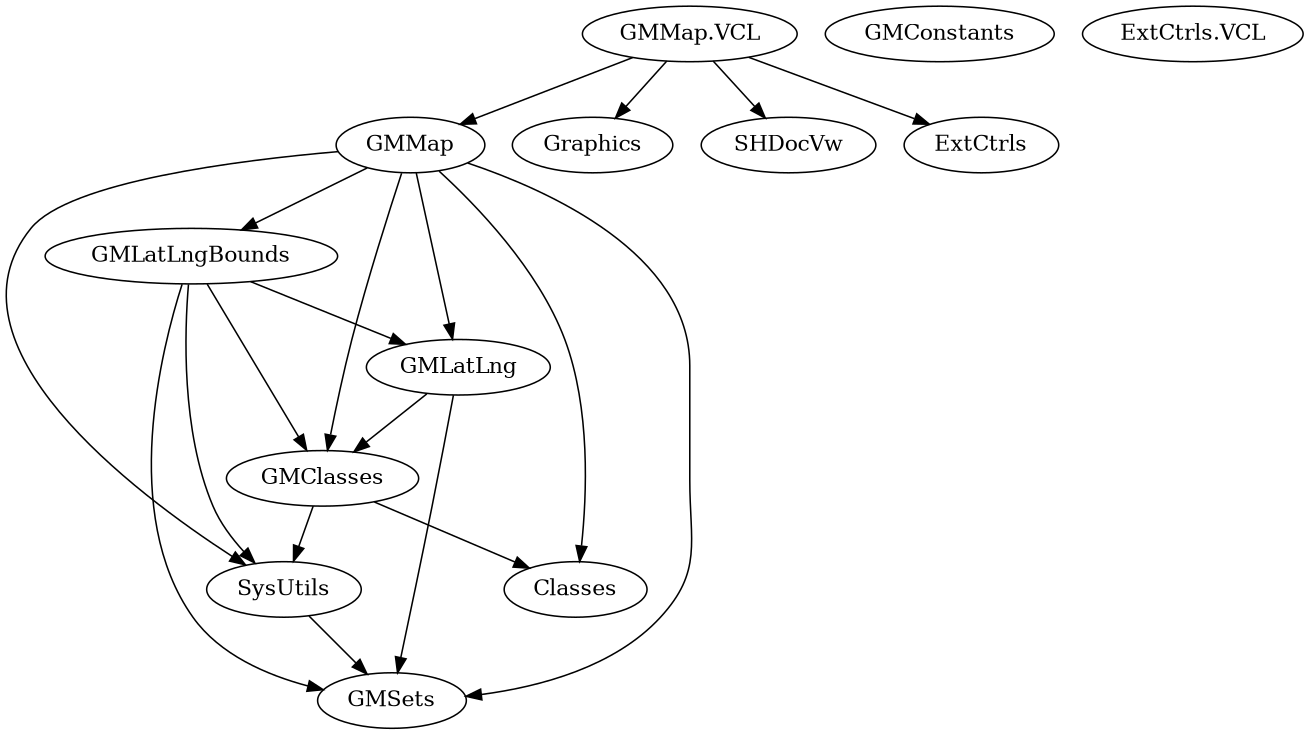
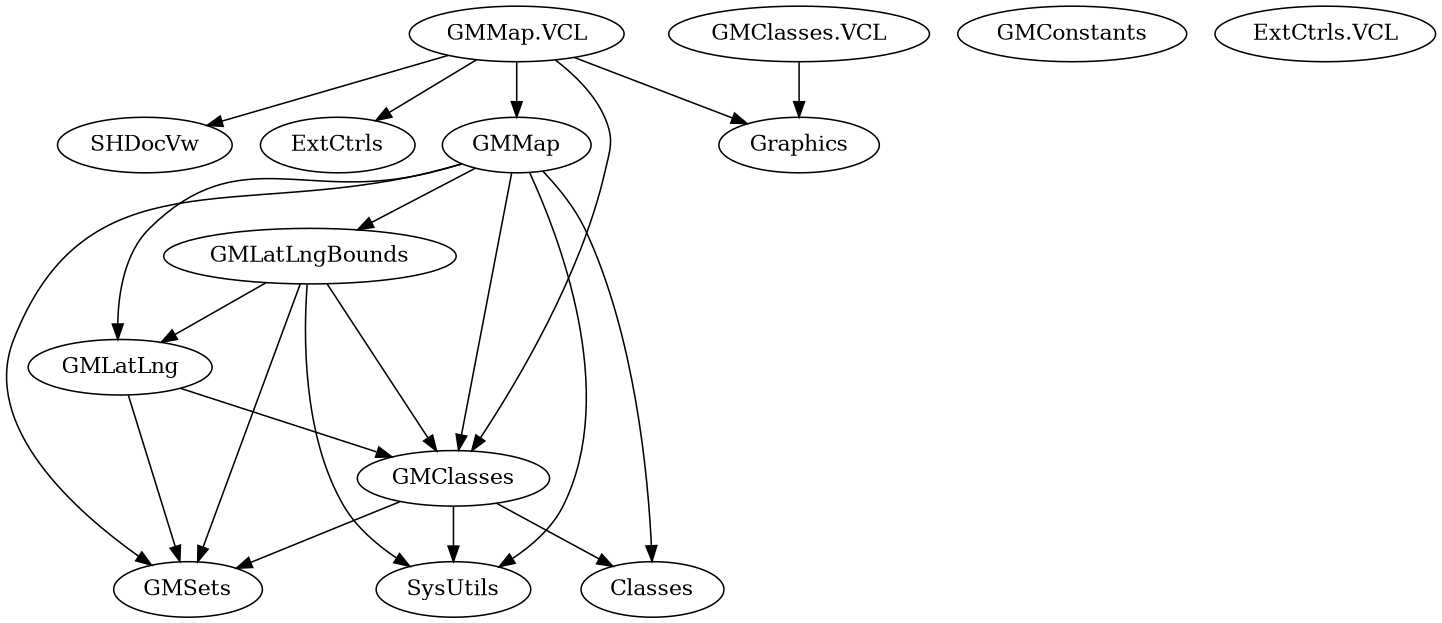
none -> (799, 34)
none -> (581, 249)
(332, 639) -> (325, 532)
